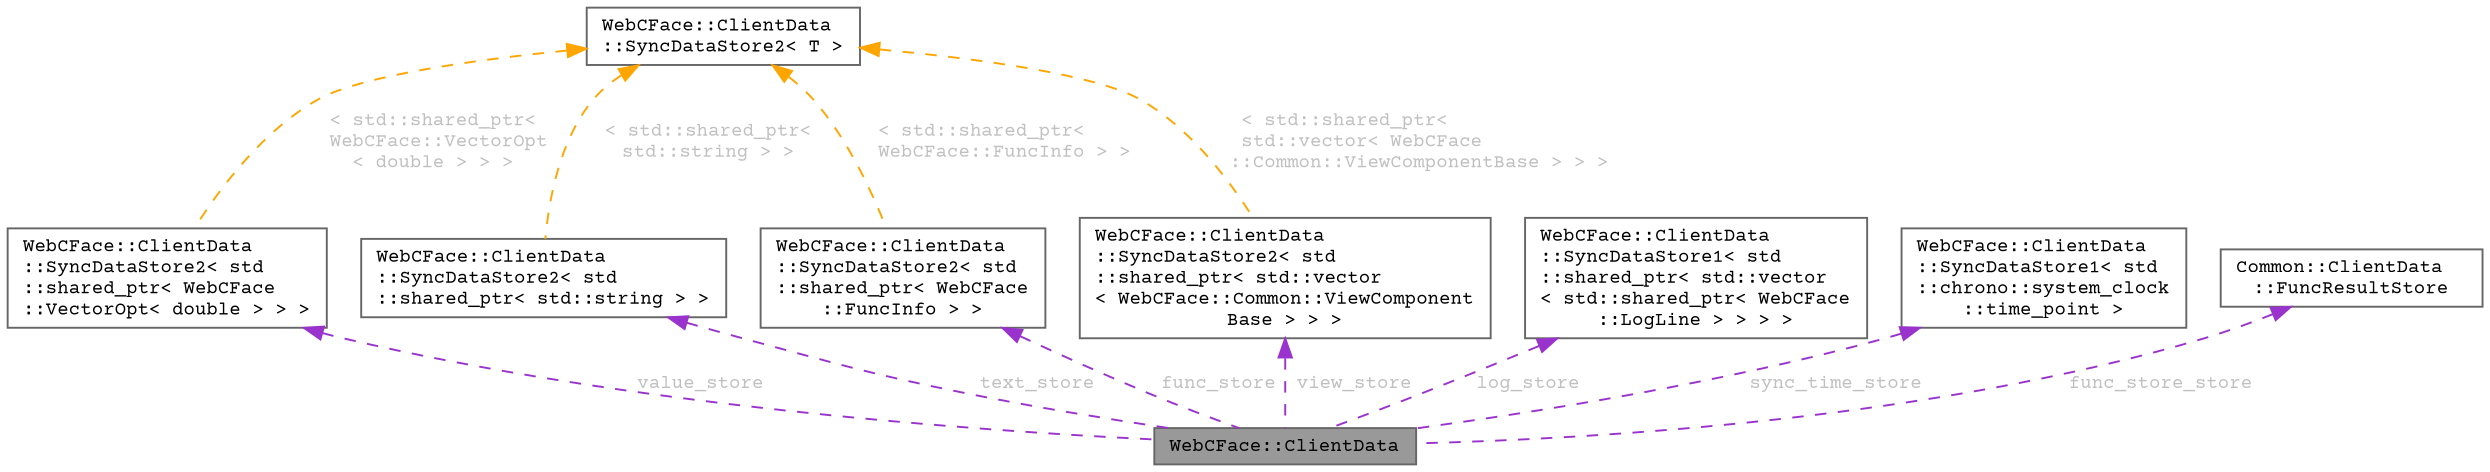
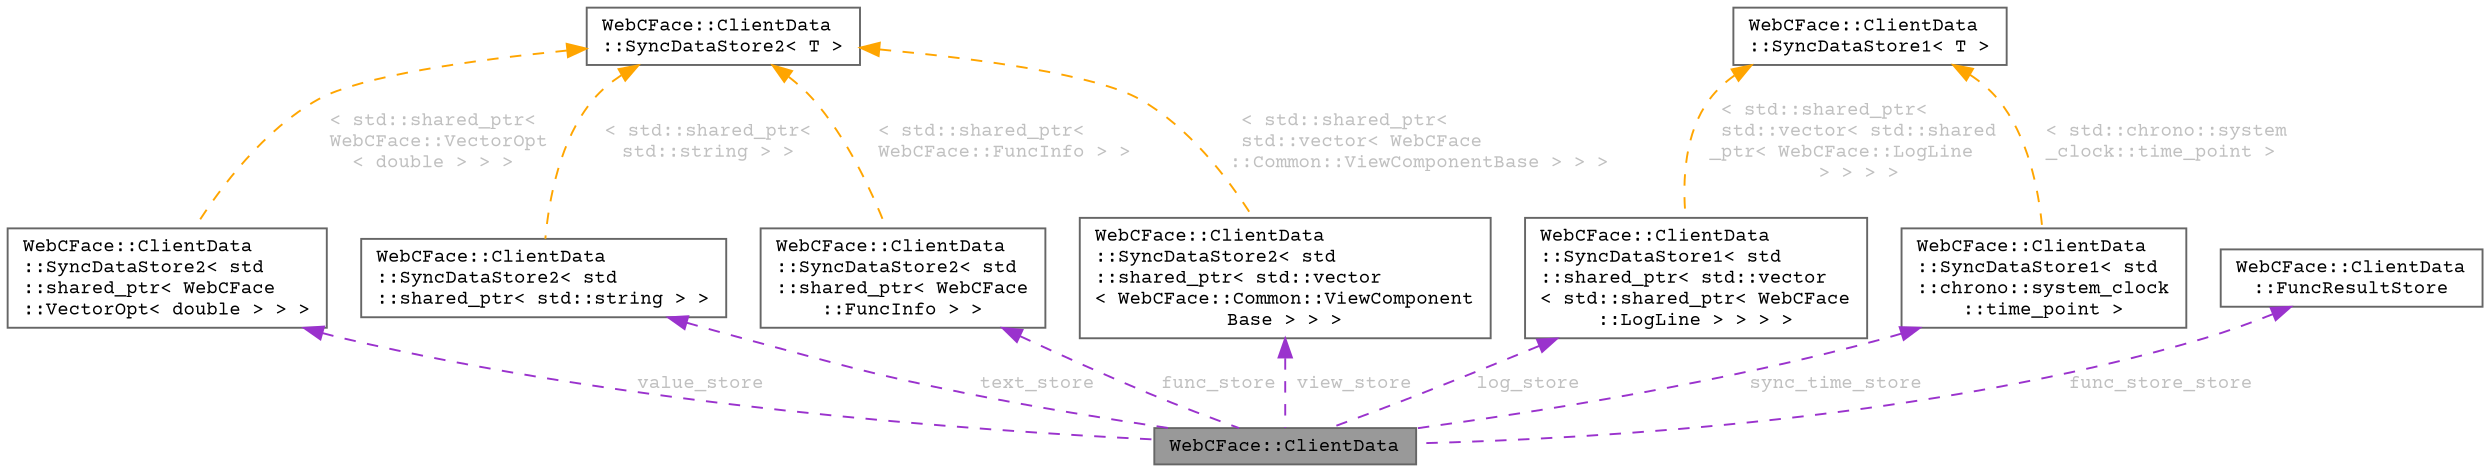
none -> (1870, 36)
(2352, 278) -> (2352, 278)
